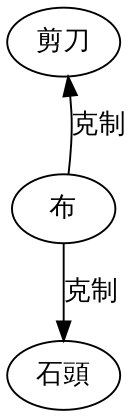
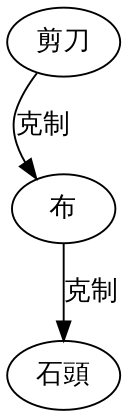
(72, 135) -> (15, 116)
